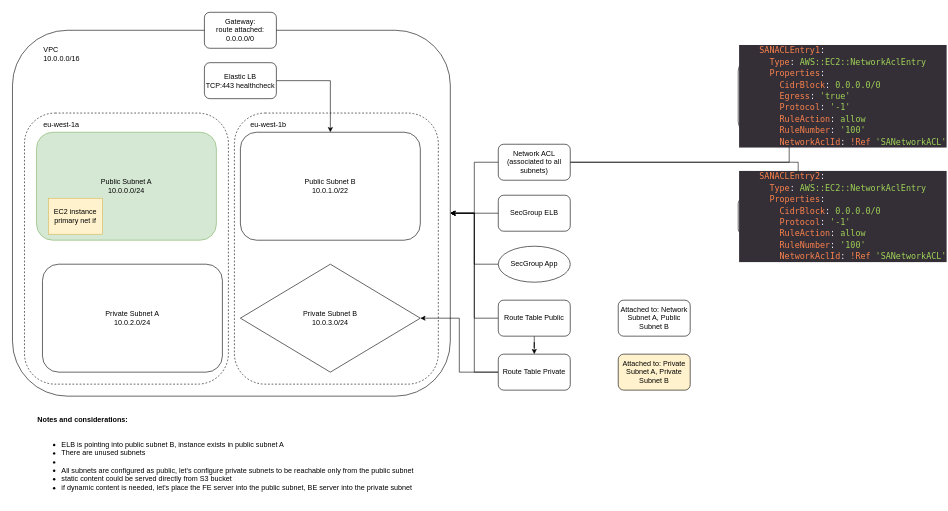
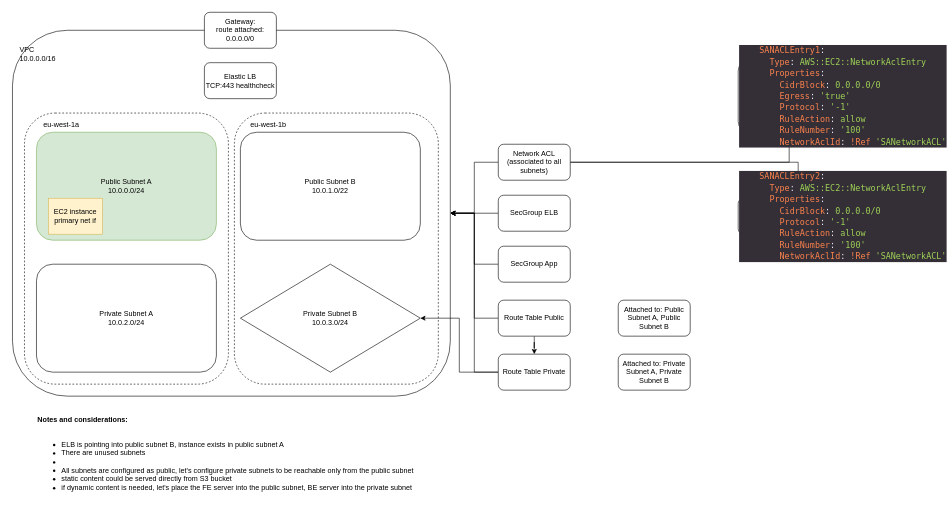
(63, 54) -> (39, 54)
(326, 81) -> none
(534, 264) -> (534, 264)
(132, 318) -> (126, 318)
(654, 318) -> (654, 318)
(654, 372) -> (654, 372)
